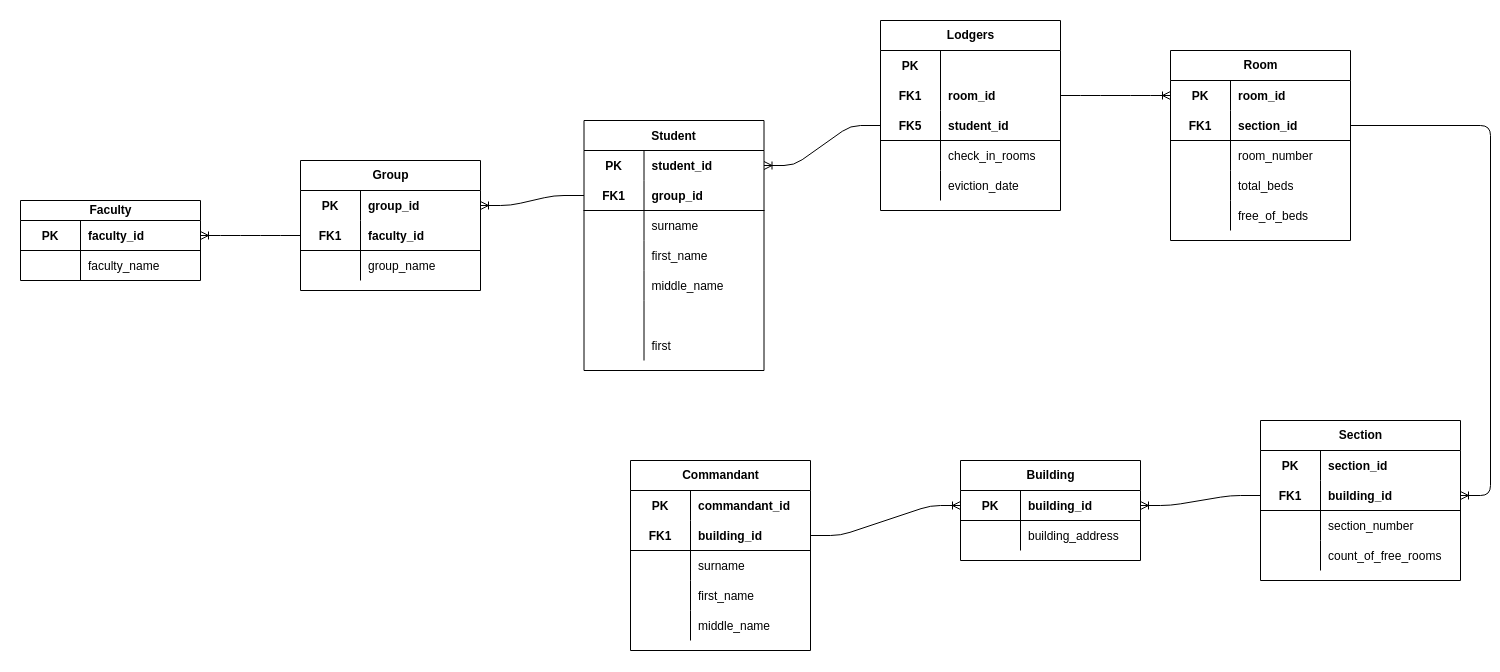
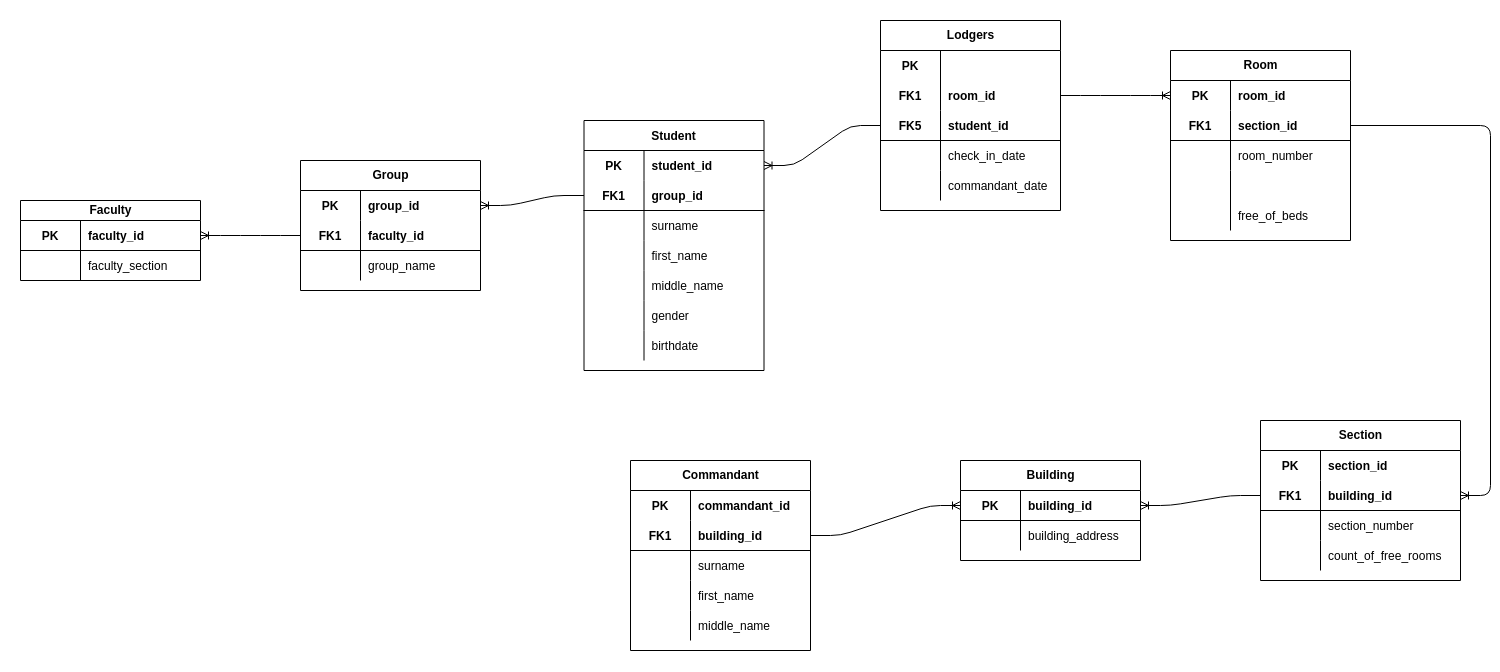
(993, 156) -> (990, 156)
(989, 186) -> (998, 186)
(1291, 186) -> none
(127, 266) -> (135, 266)
none -> (704, 316)
(667, 346) -> (680, 346)
